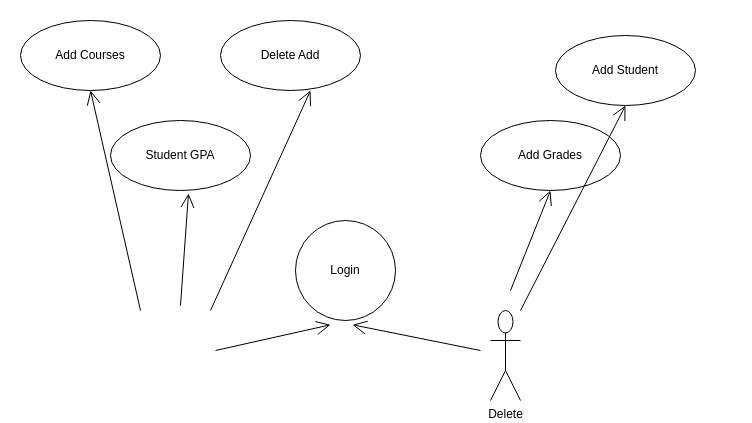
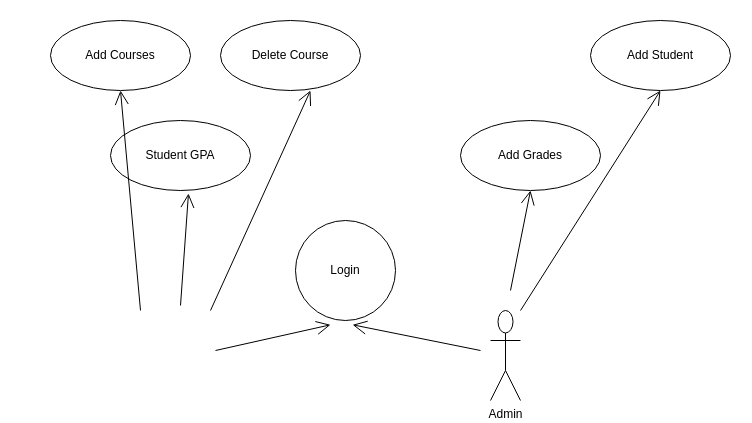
(91, 56) -> (121, 56)
(291, 56) -> (291, 56)
(626, 71) -> (661, 56)
(551, 156) -> (531, 156)
(506, 415) -> (506, 415)
